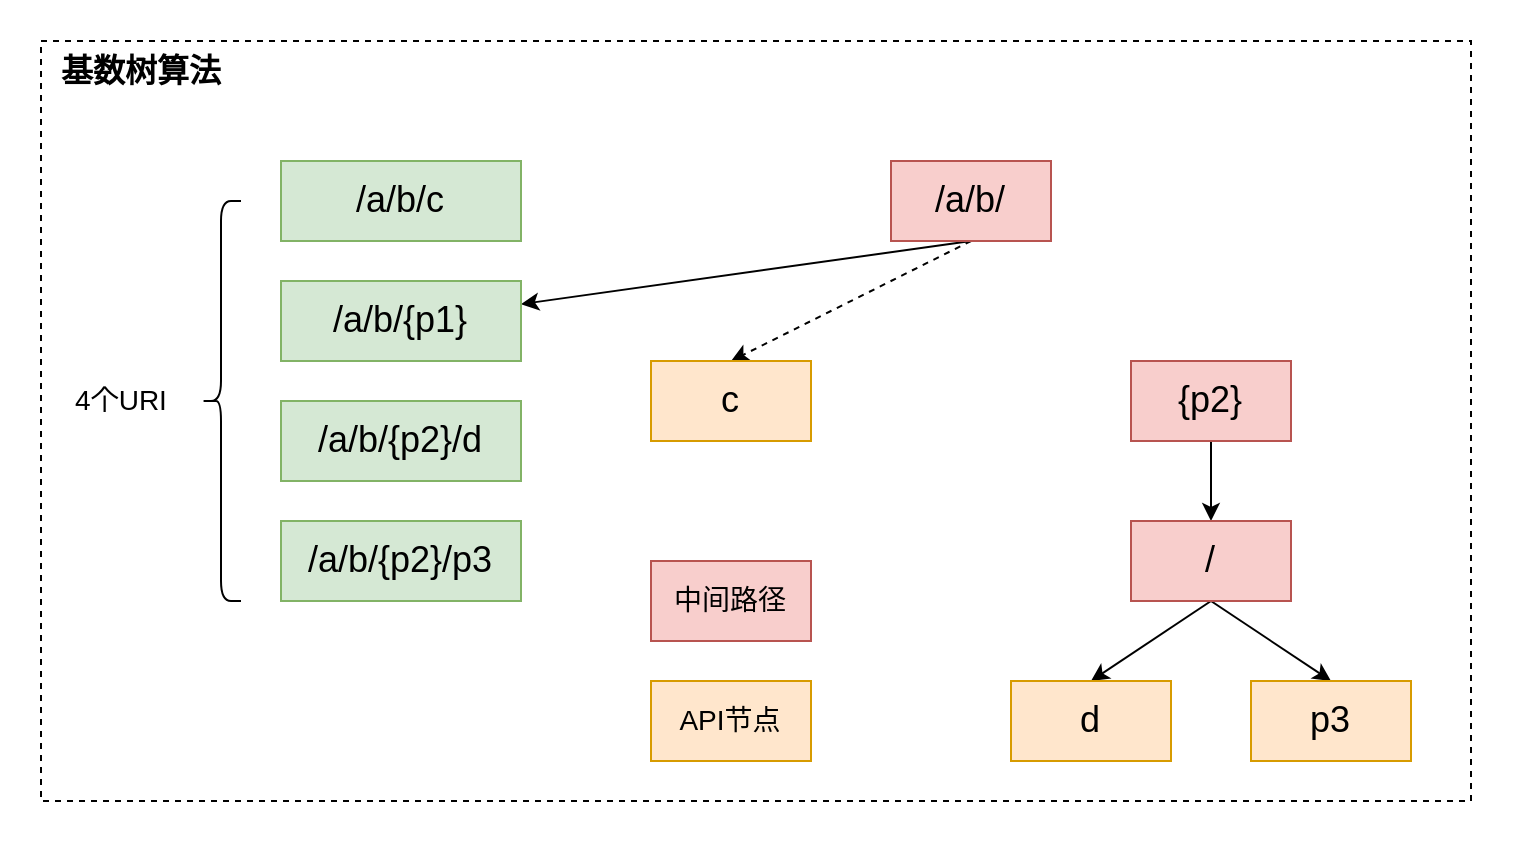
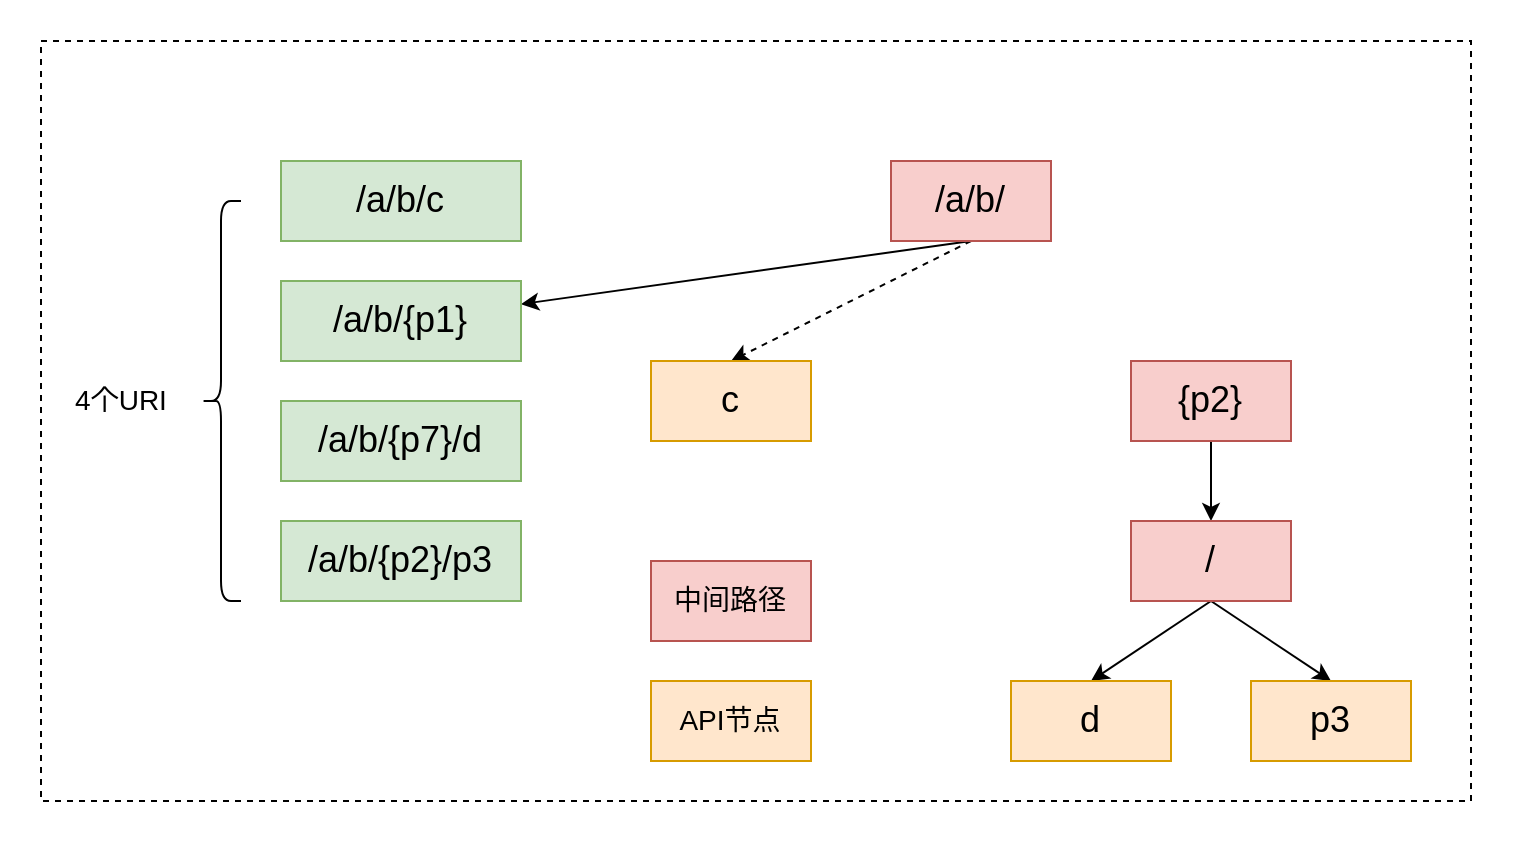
(141, 71) -> none
(401, 441) -> (401, 441)
